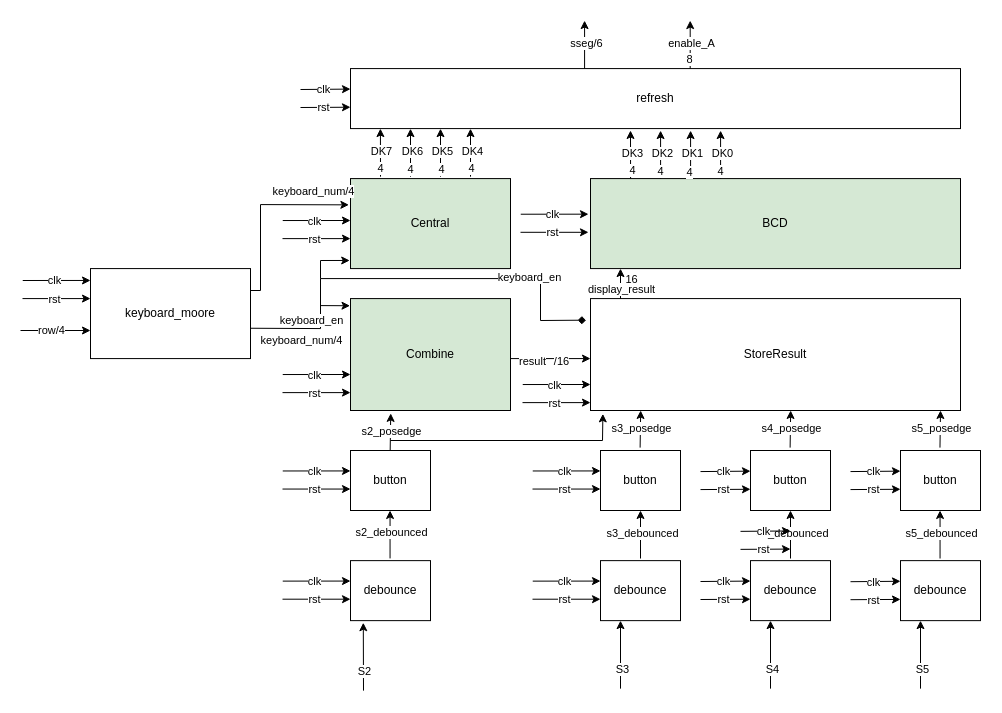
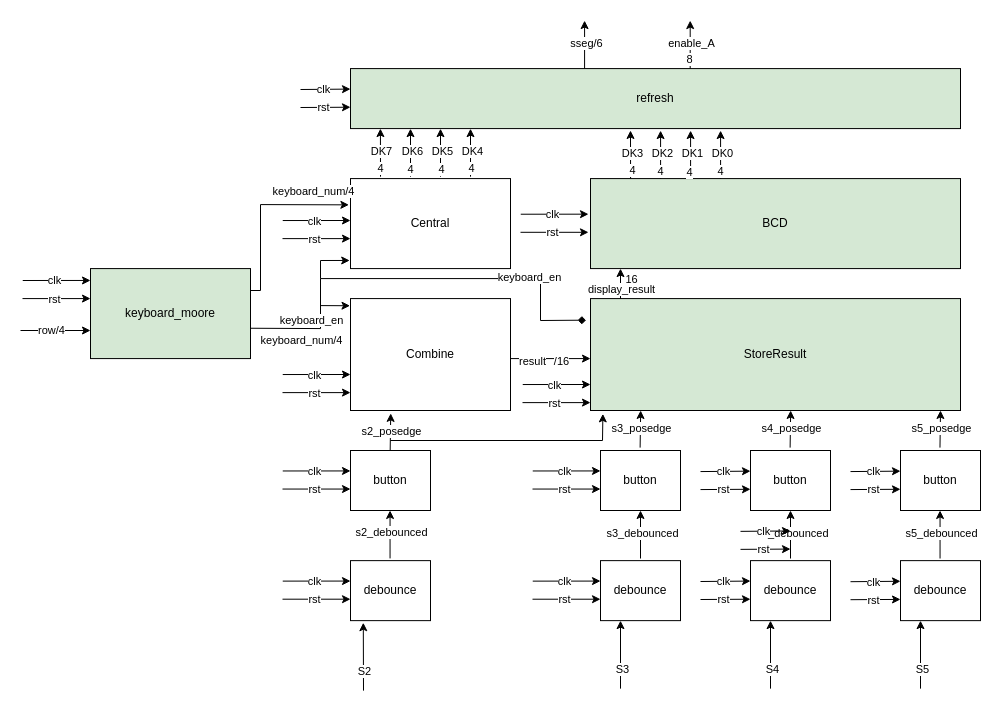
(656, 99) -> (656, 99)
(431, 224) -> (431, 224)
(171, 314) -> (171, 314)
(431, 355) -> (431, 355)
(776, 355) -> (776, 355)
